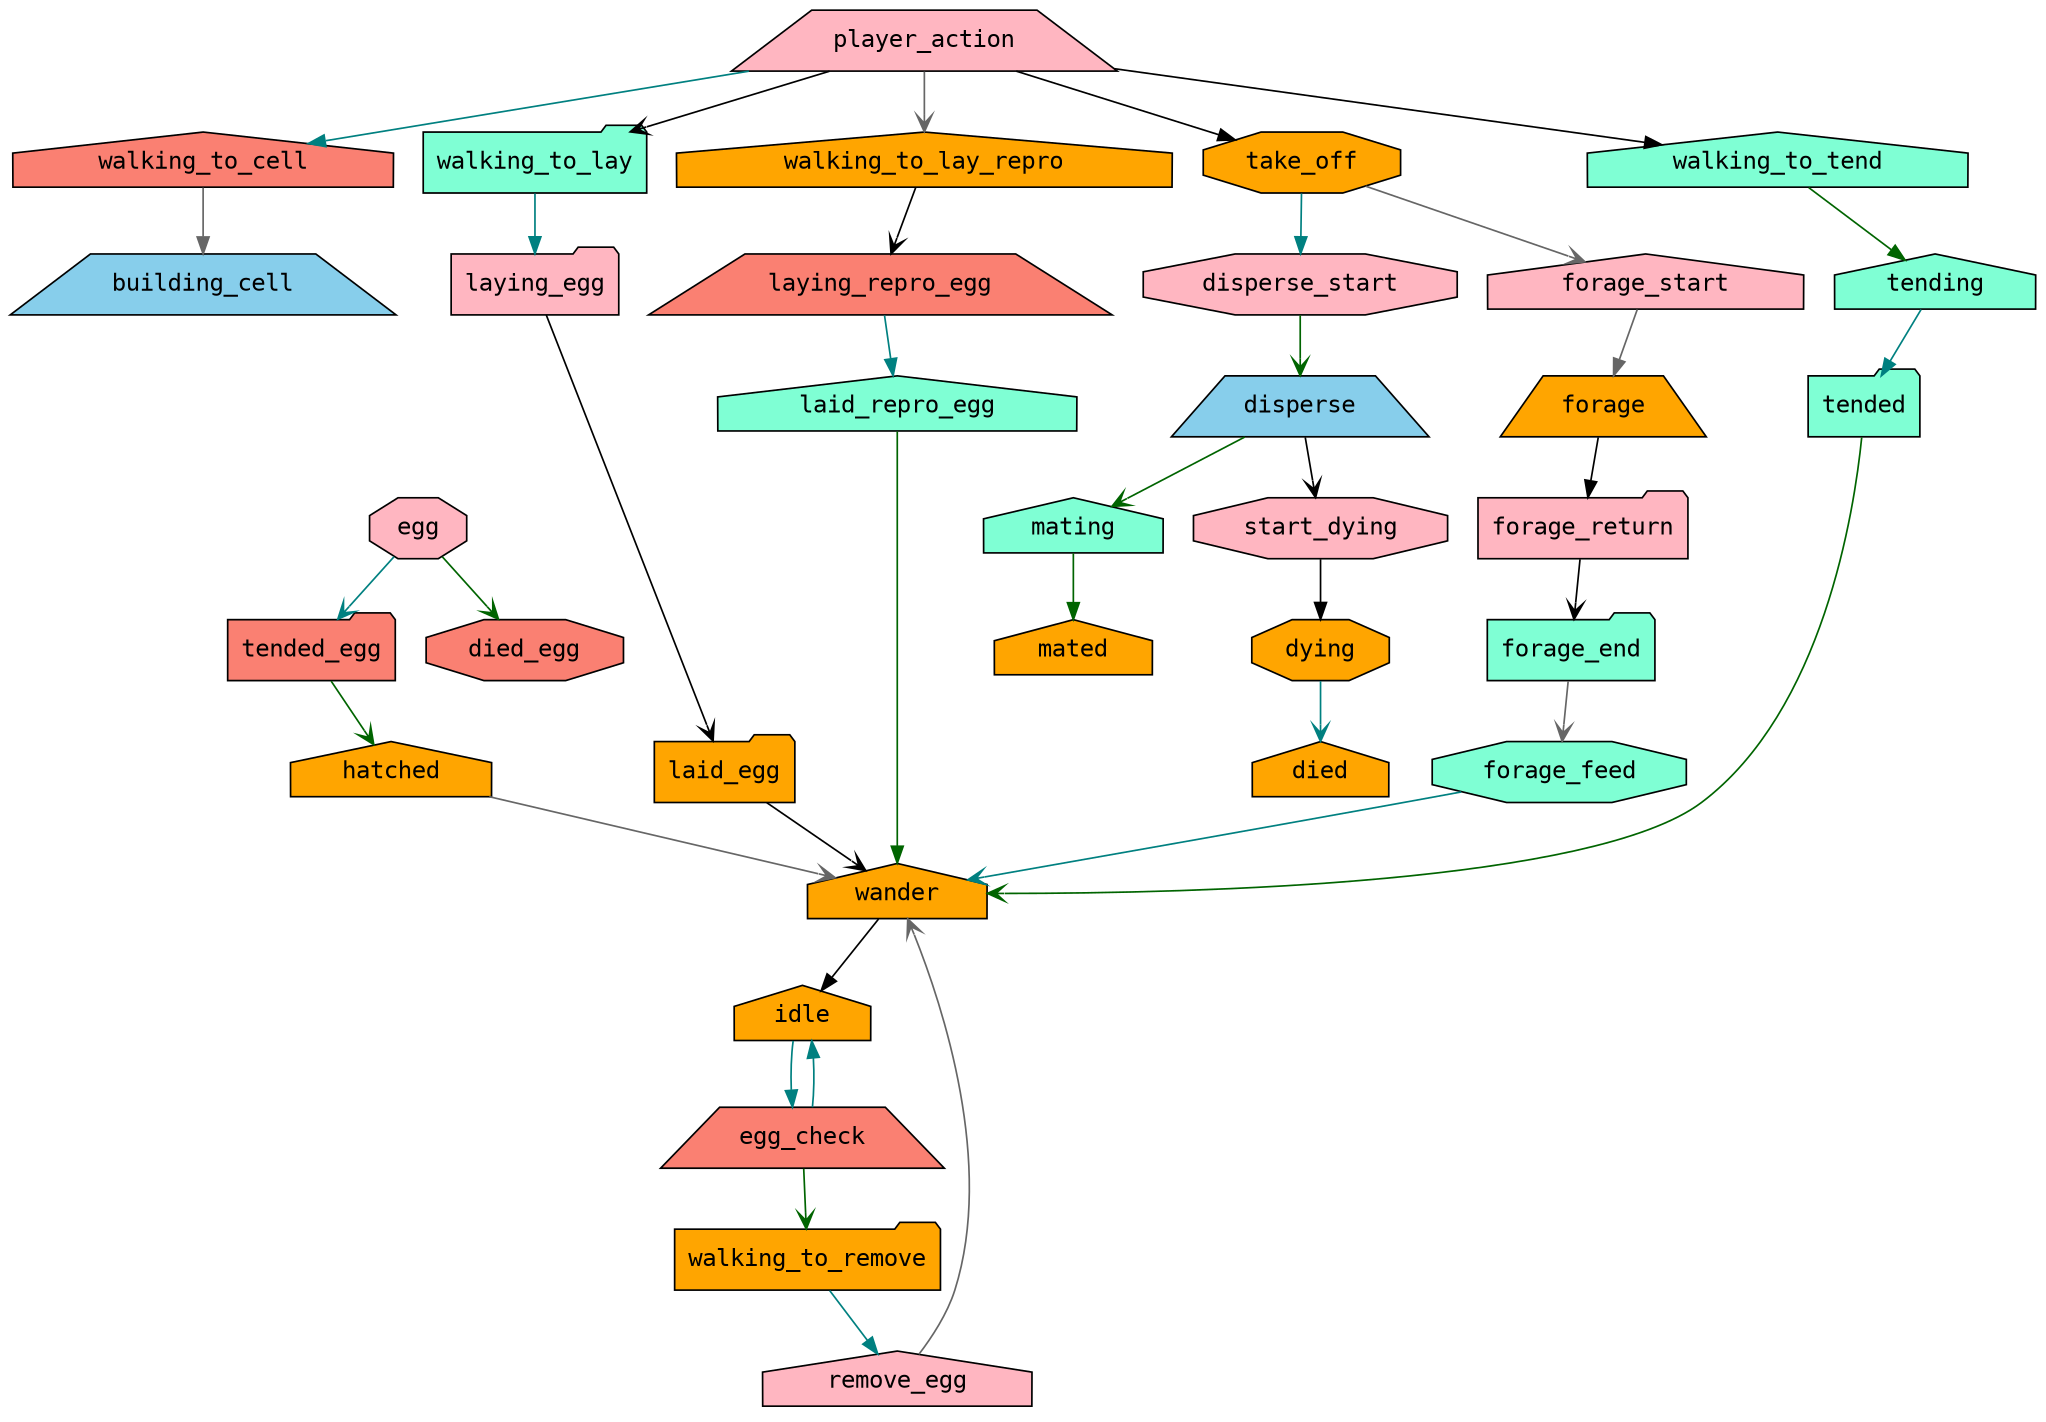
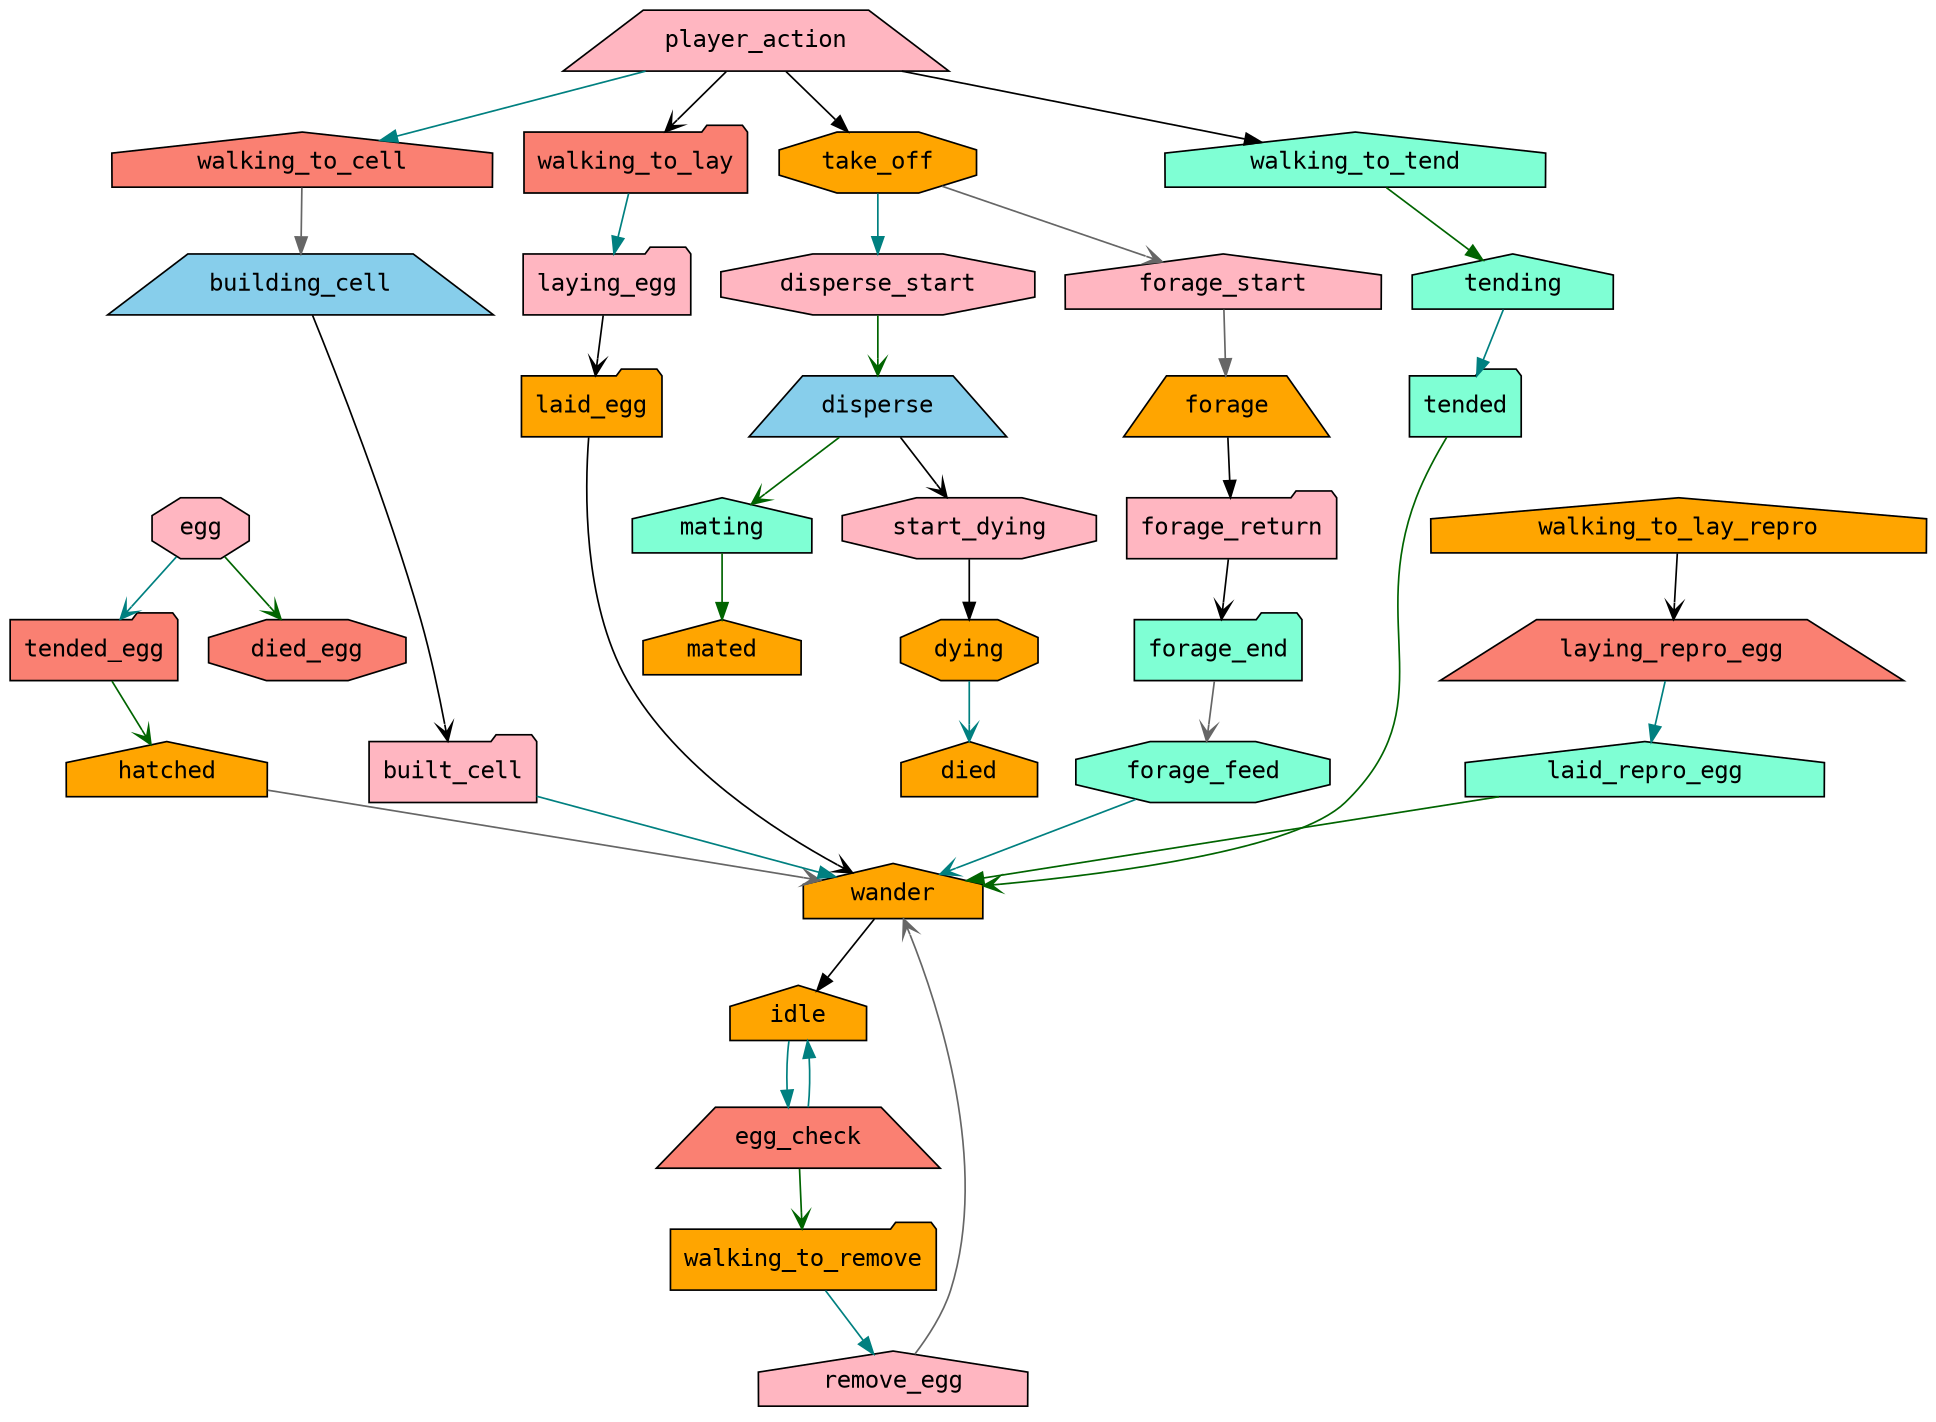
(924, 93) -> none
(535, 163) -> (636, 163)
none -> (453, 772)
